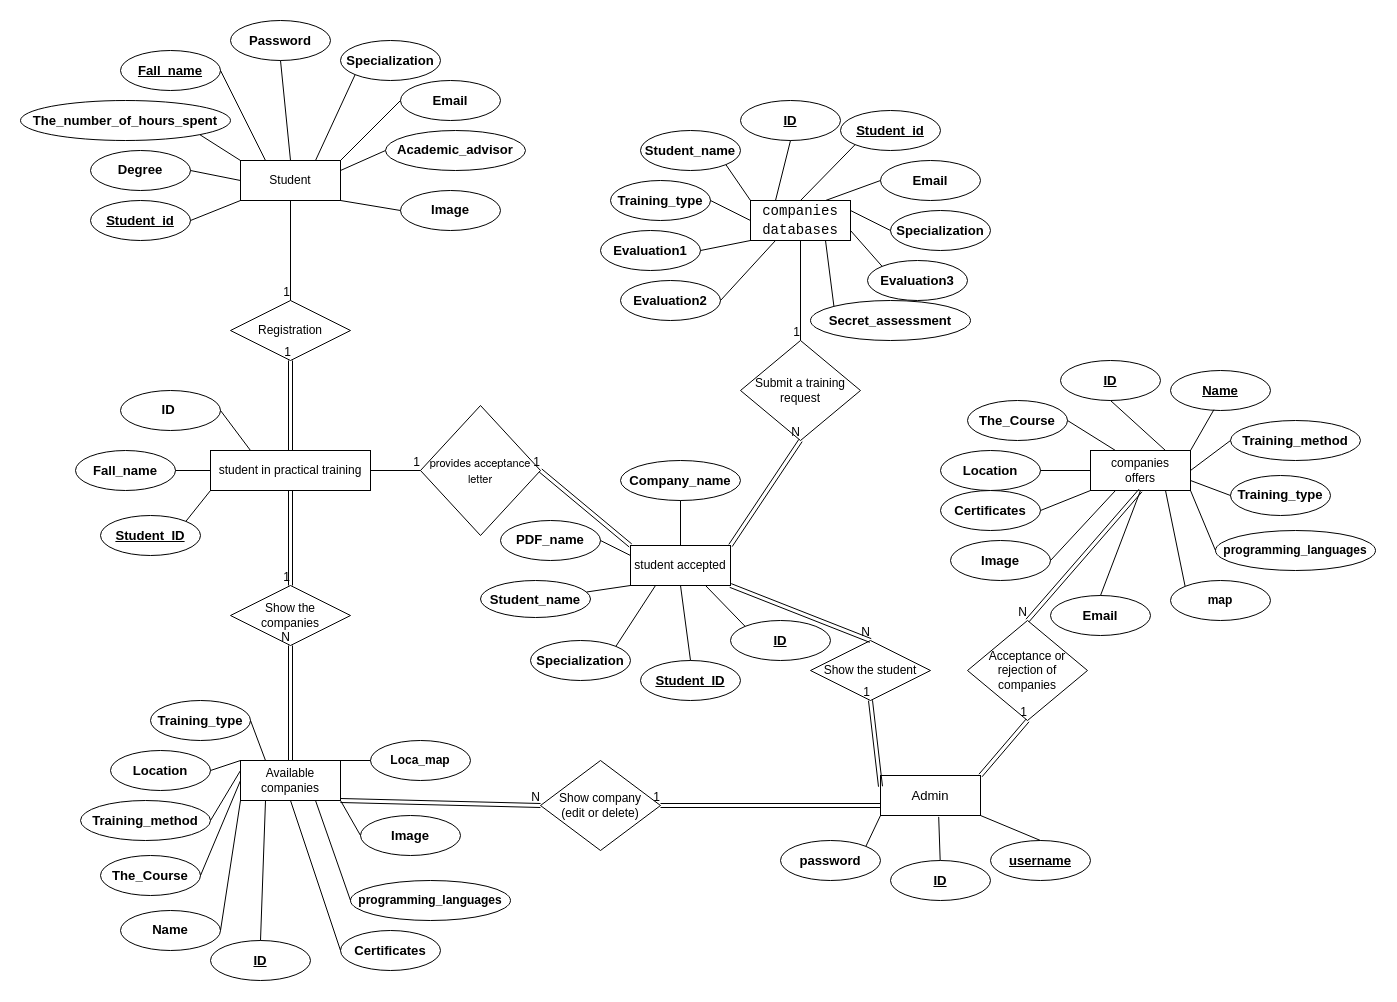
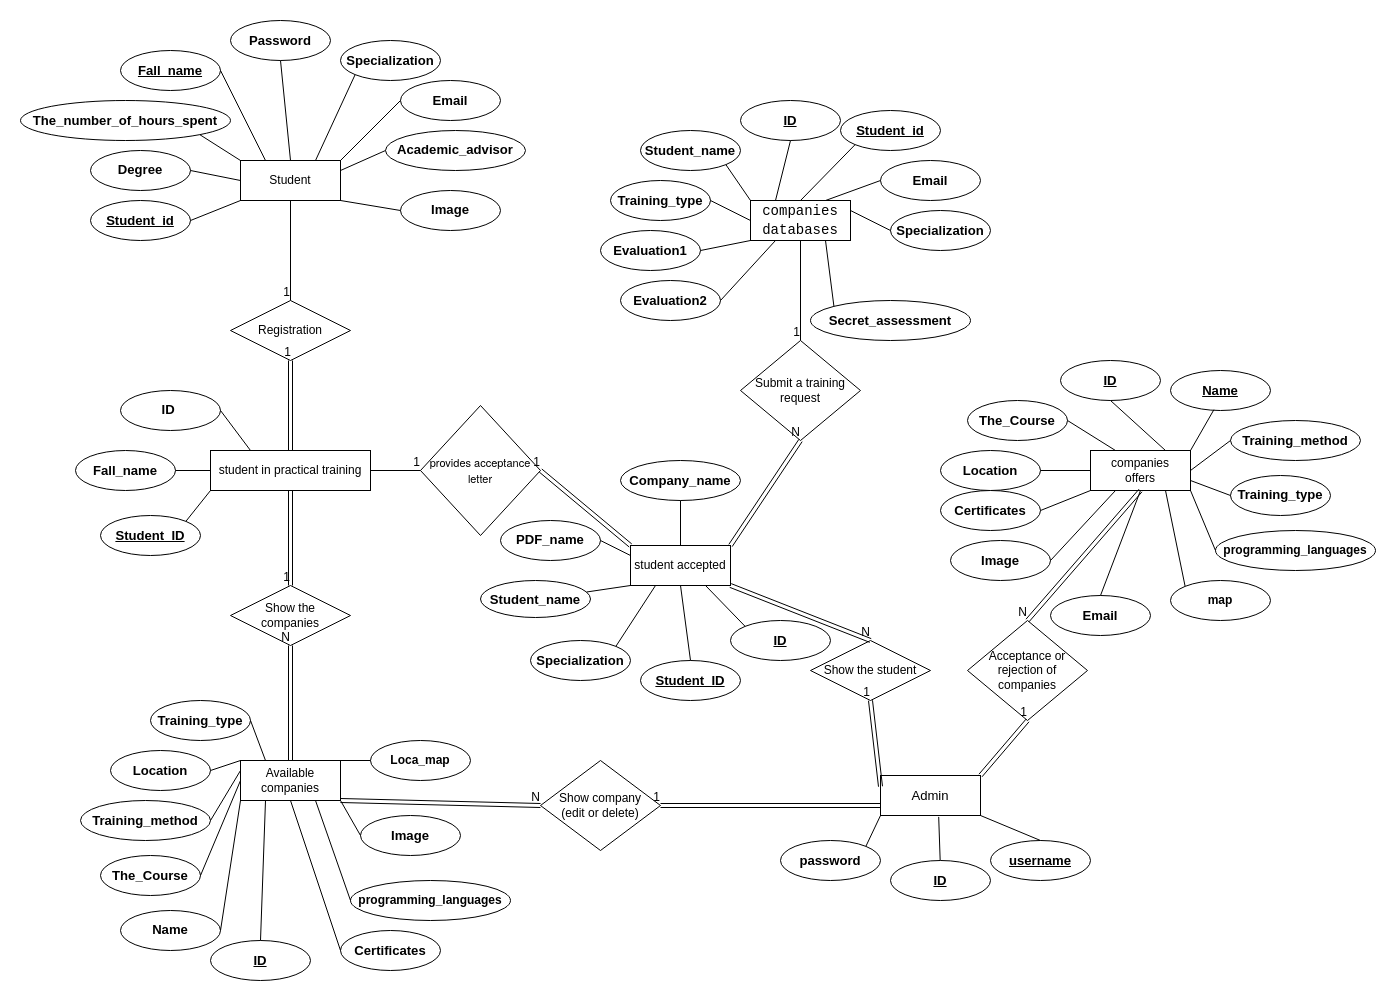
(866, 248) -> none
(918, 281) -> none
